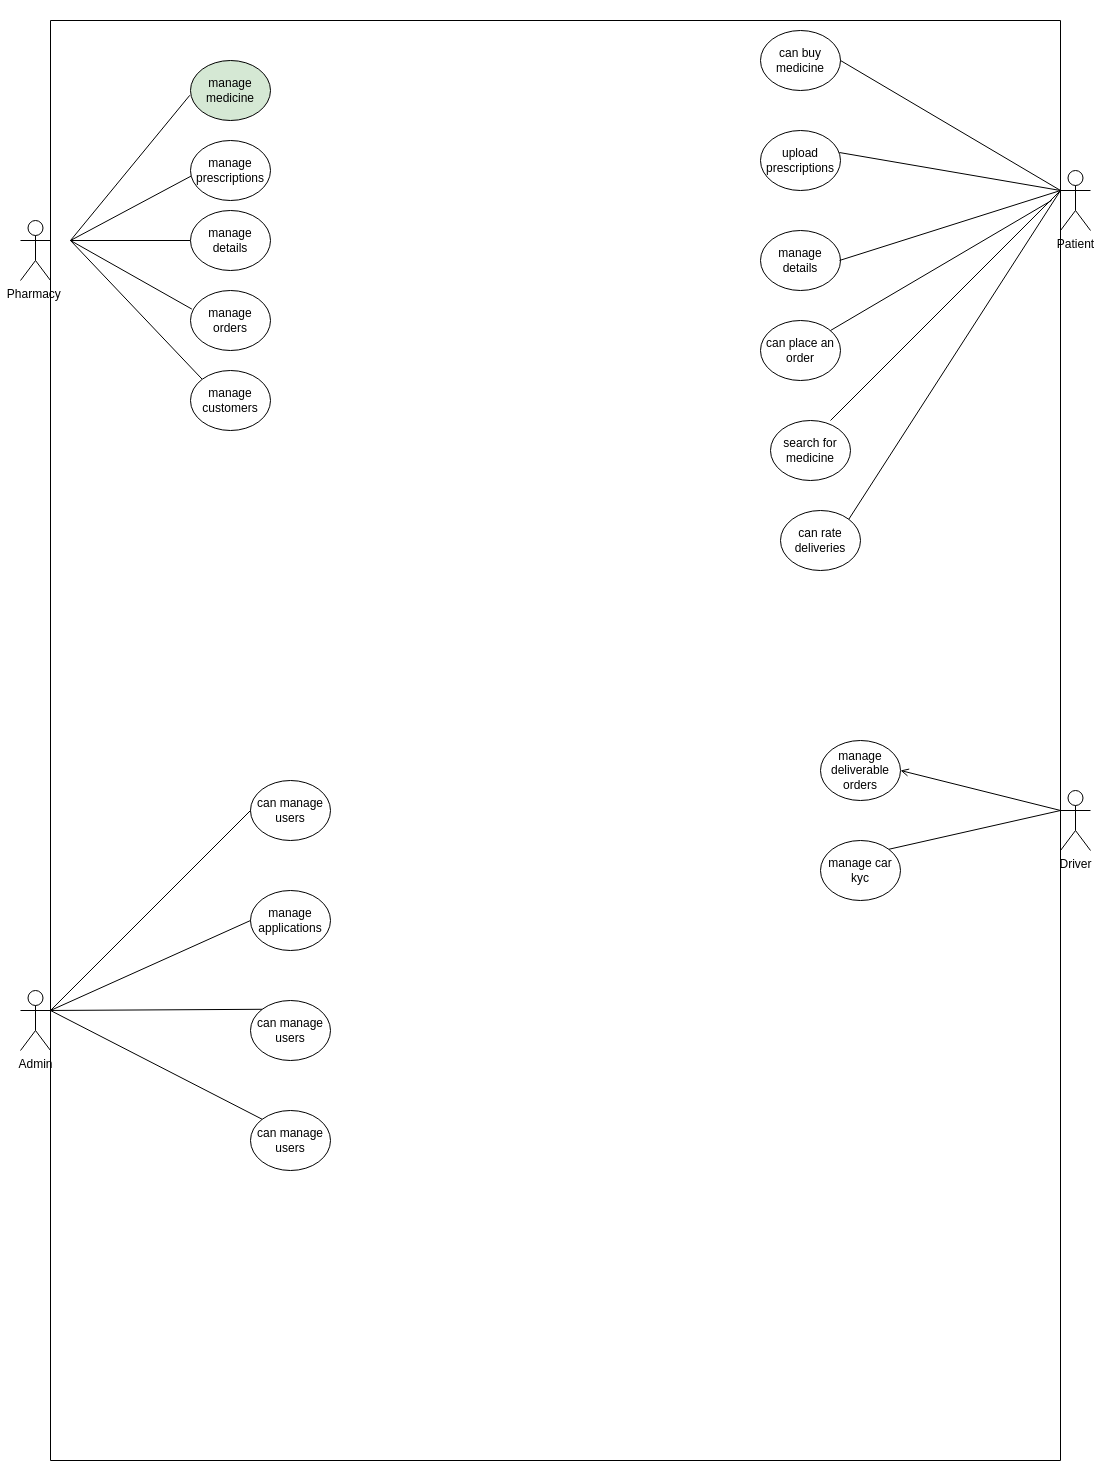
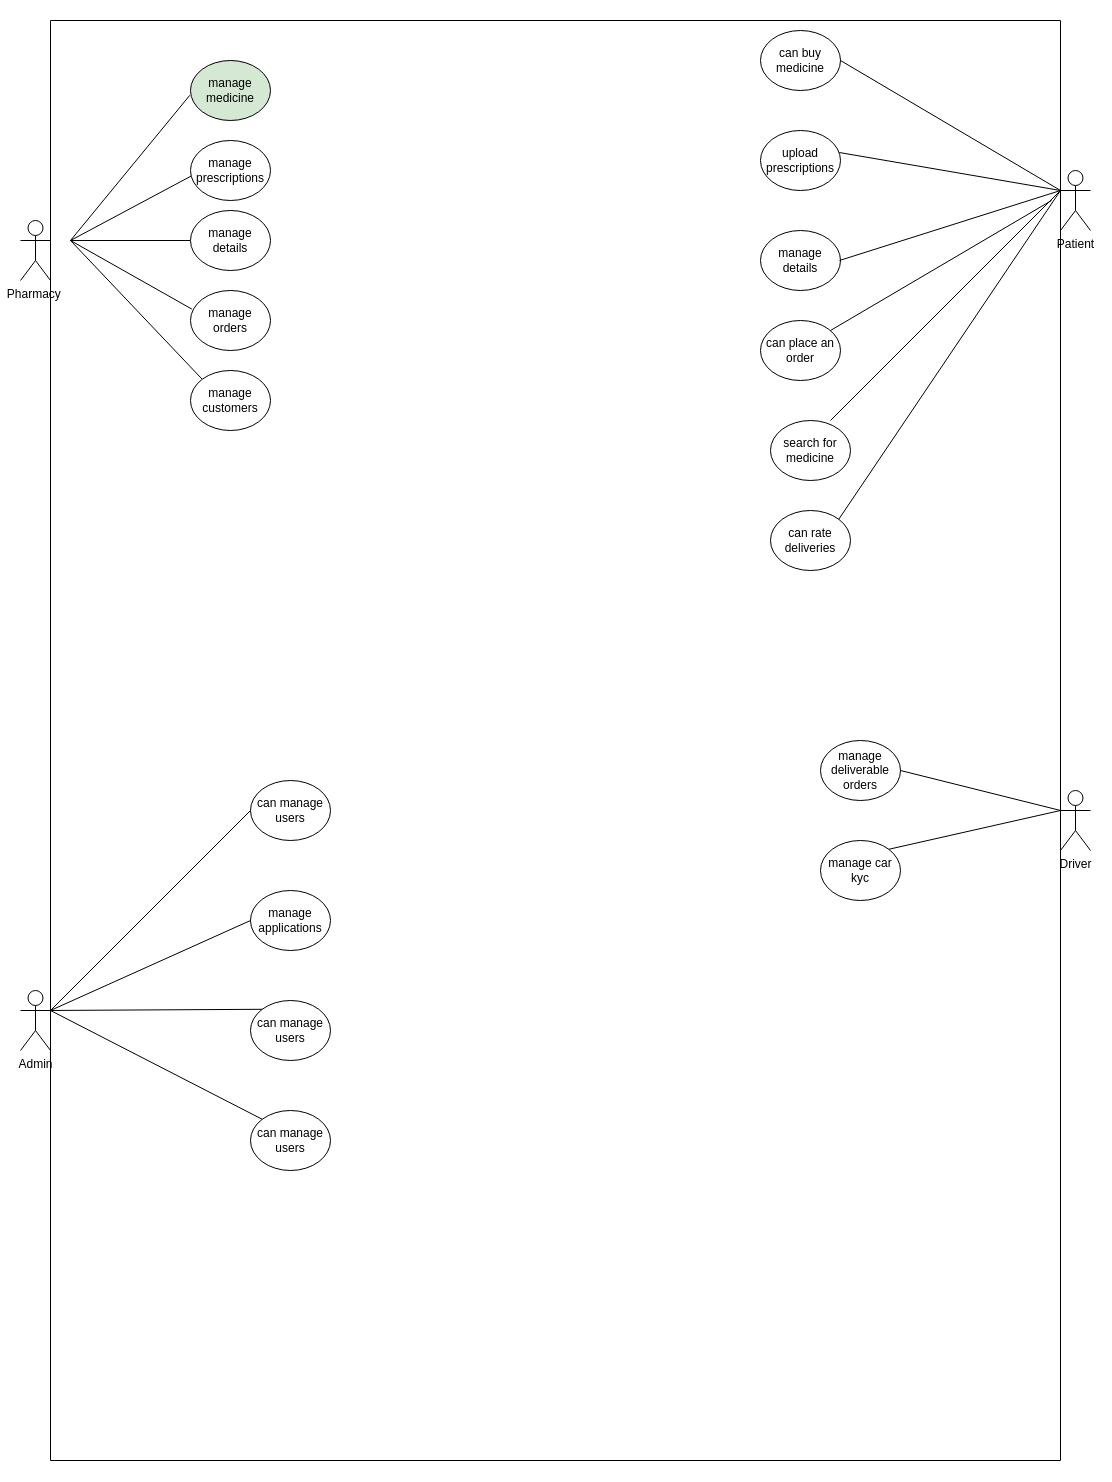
(821, 541) -> (811, 541)
(906, 772) -> (905, 772)
